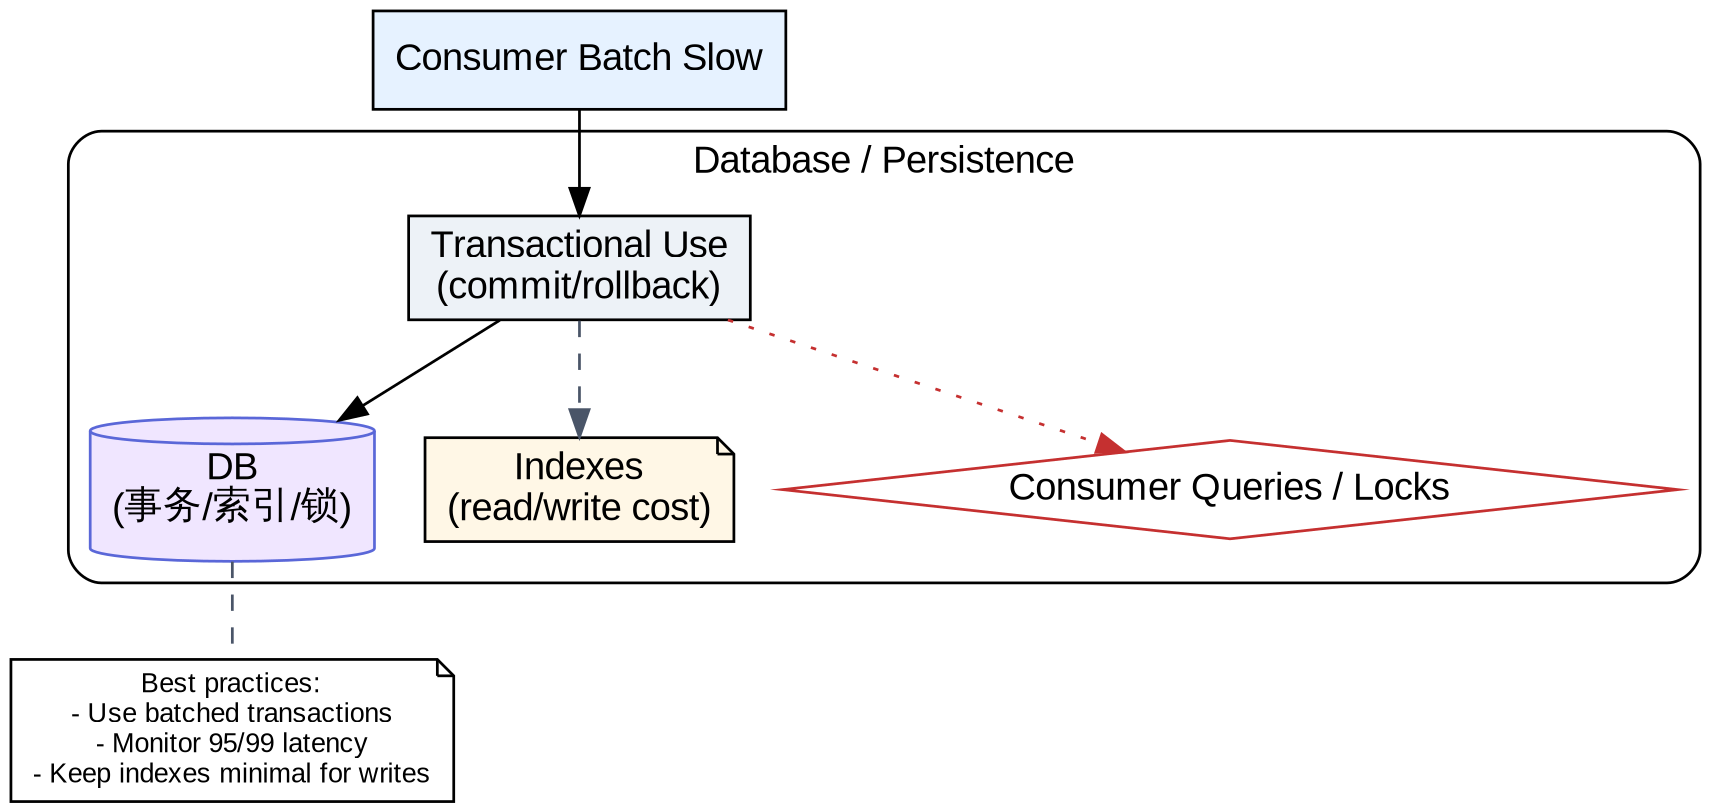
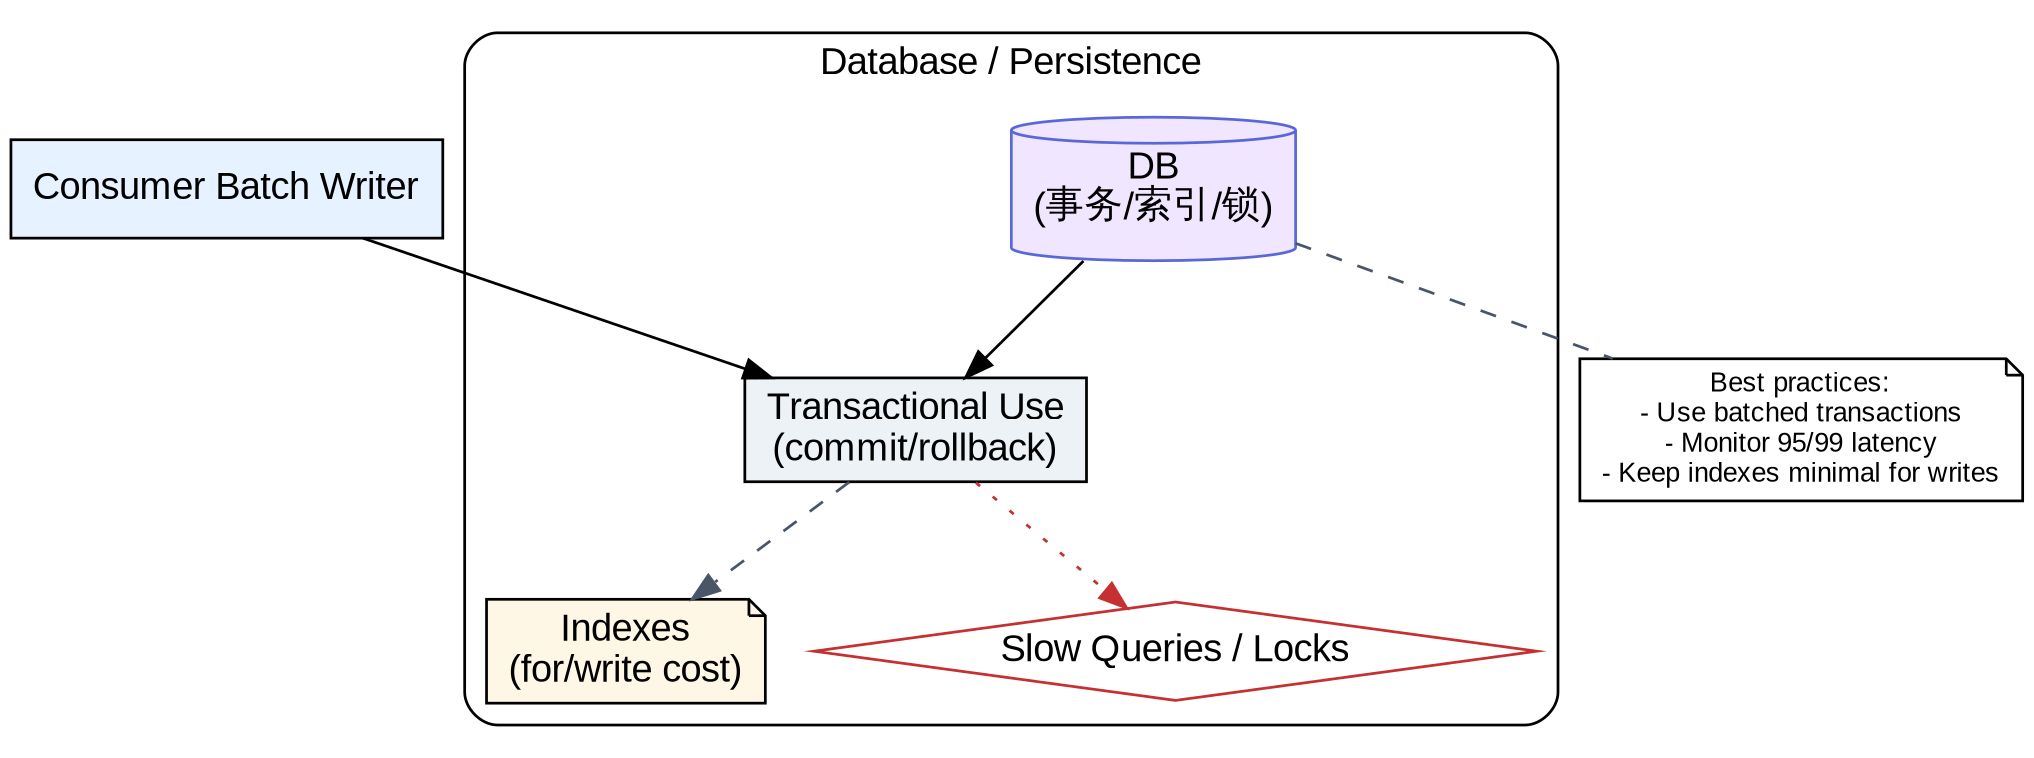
(579, 60) -> (227, 189)
(431, 363) -> (1034, 310)
(579, 490) -> (626, 651)
(1230, 490) -> (1175, 651)
